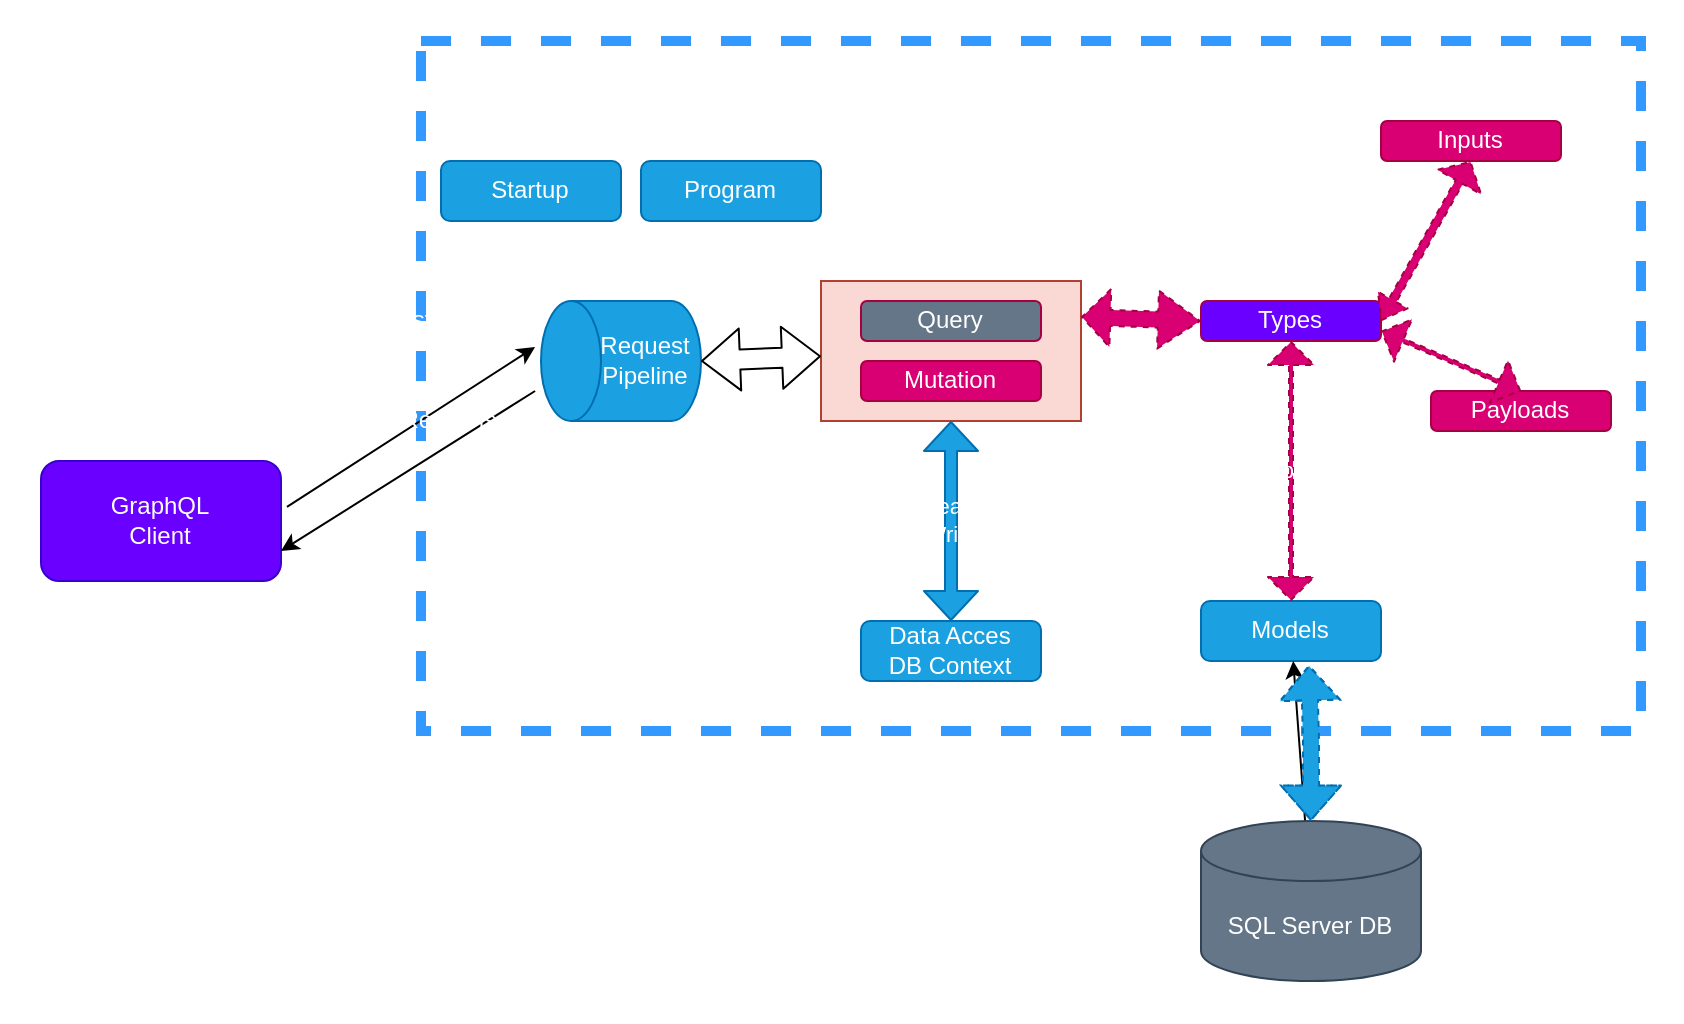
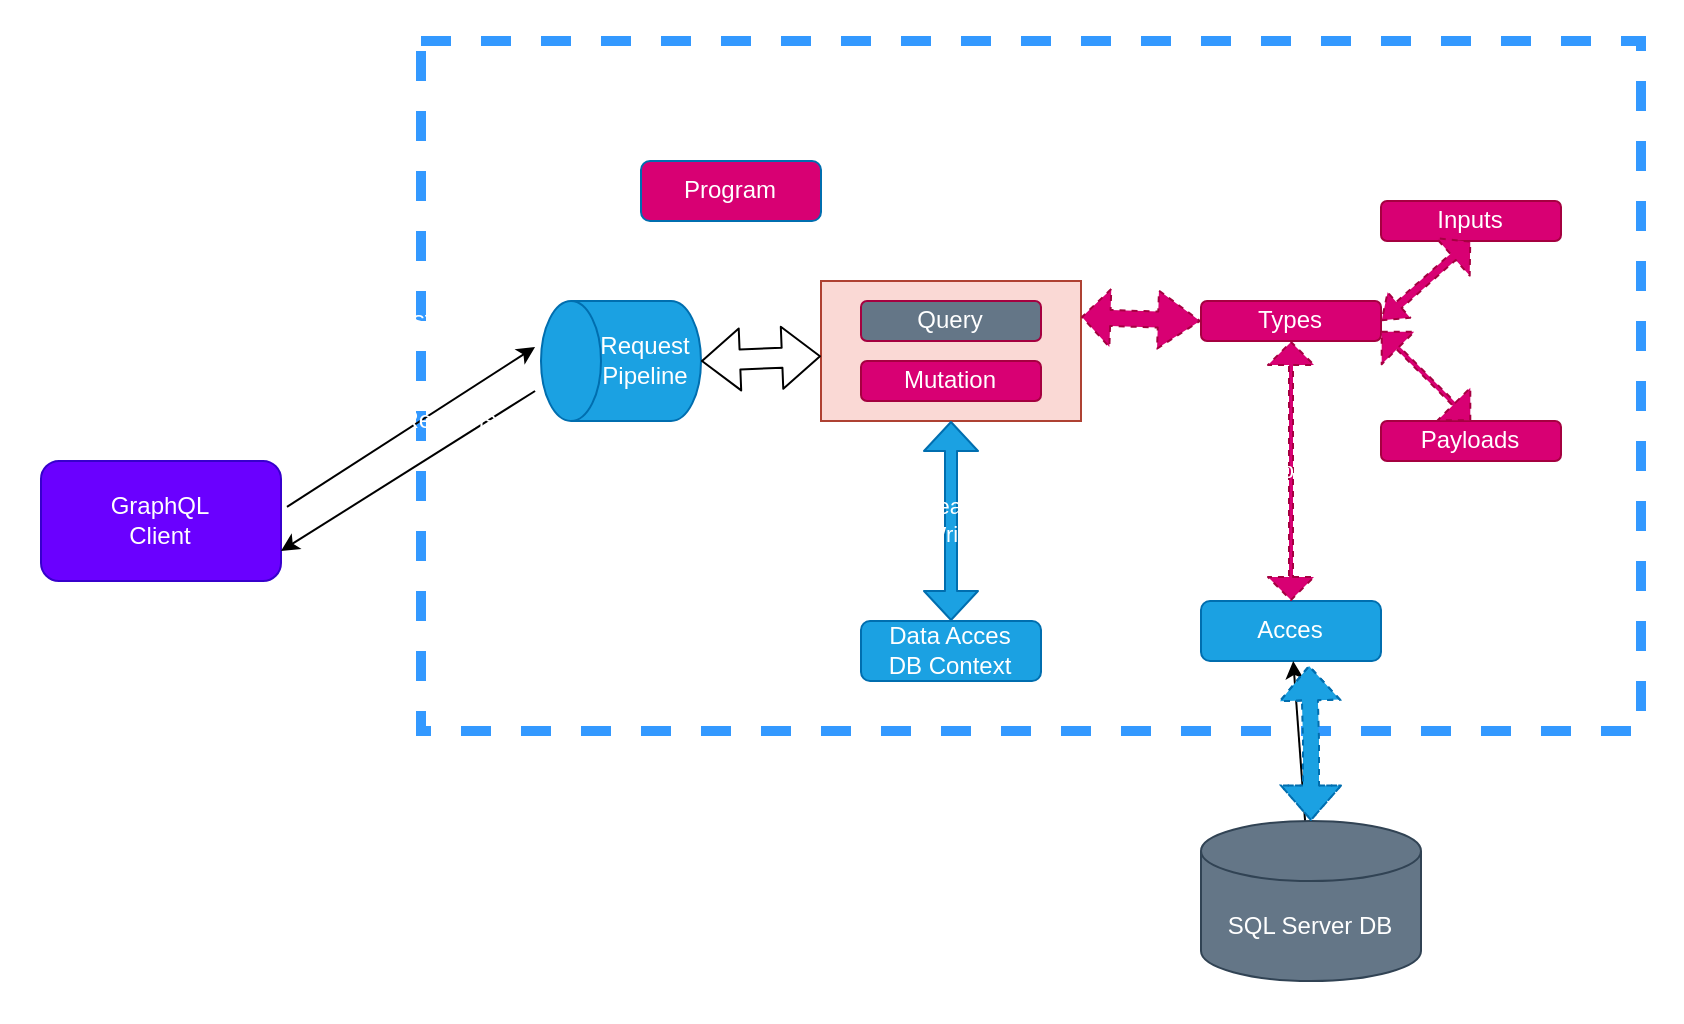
(1471, 141) -> (1471, 221)
(531, 191) -> none
(731, 191) -> (731, 191)
(1291, 321) -> (1291, 321)
(1521, 411) -> (1471, 441)
(1291, 631) -> (1291, 631)
